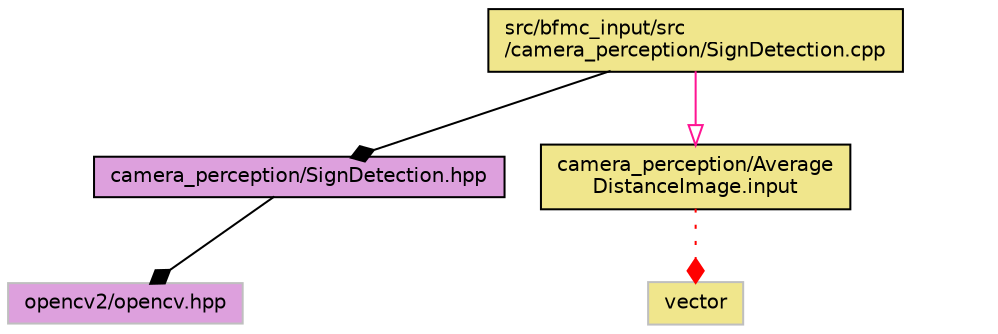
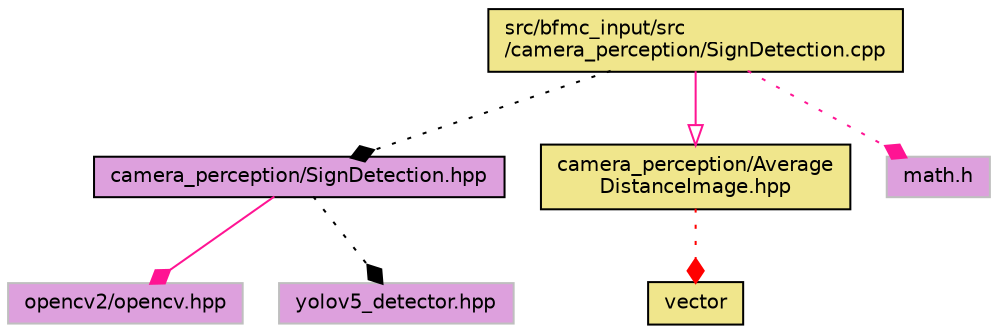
(492, 110) -> (492, 110)
(696, 177) -> (696, 177)
none -> (938, 177)
(222, 233) -> (222, 233)
none -> (396, 303)
(696, 303) -> (696, 303)
